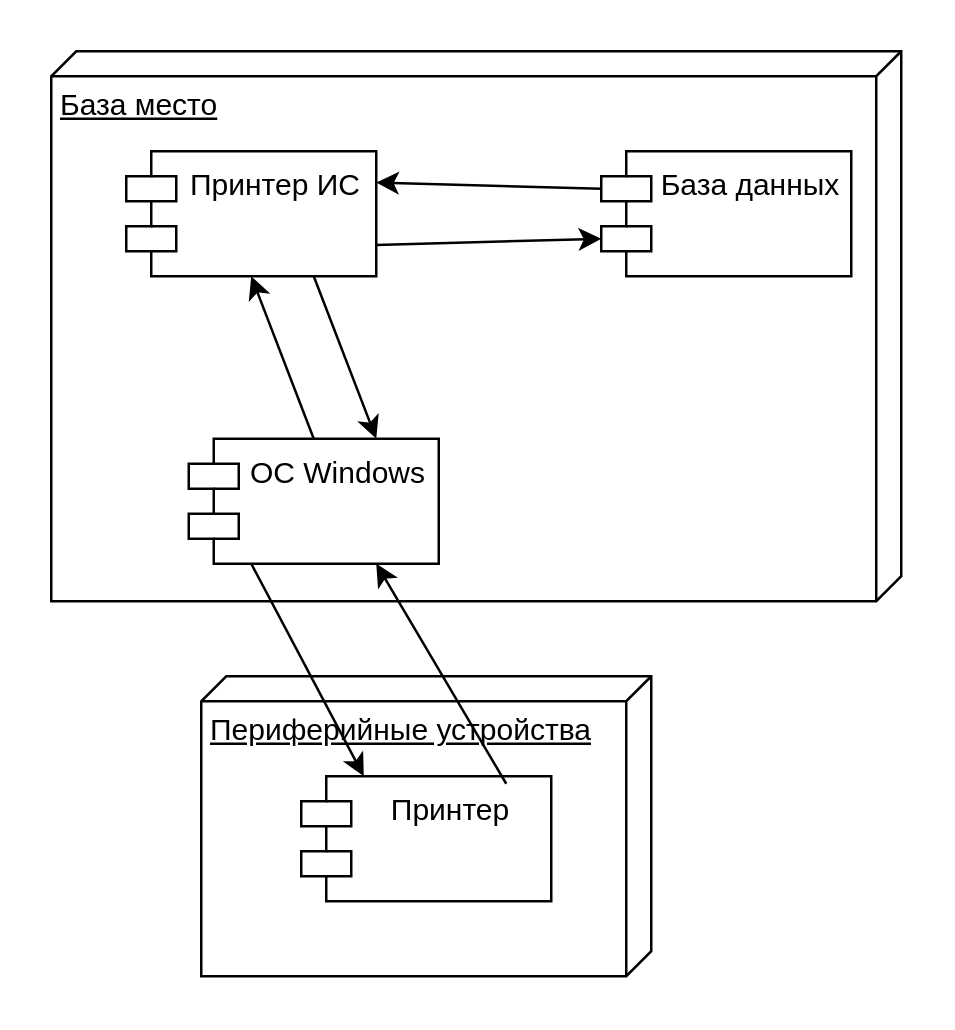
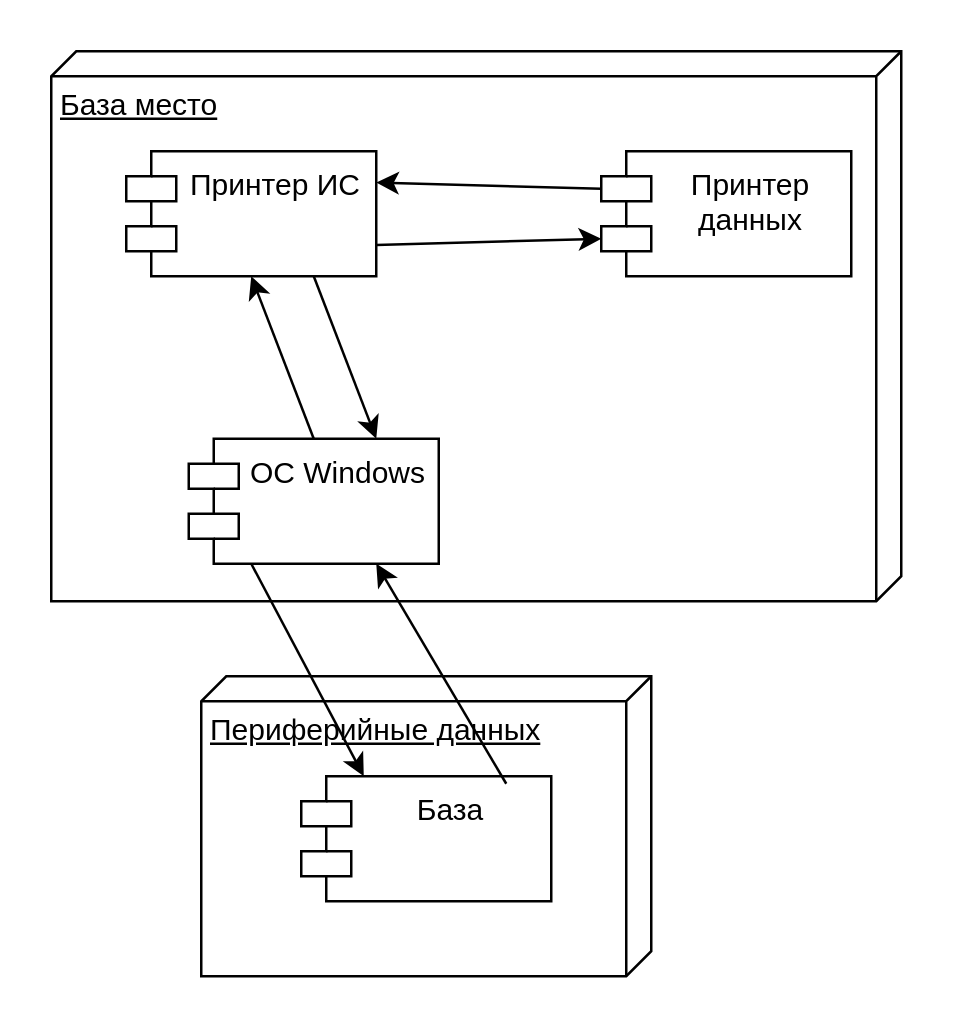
(751, 187) -> (751, 205)
(401, 732) -> (367, 732)
(451, 812) -> (451, 812)
